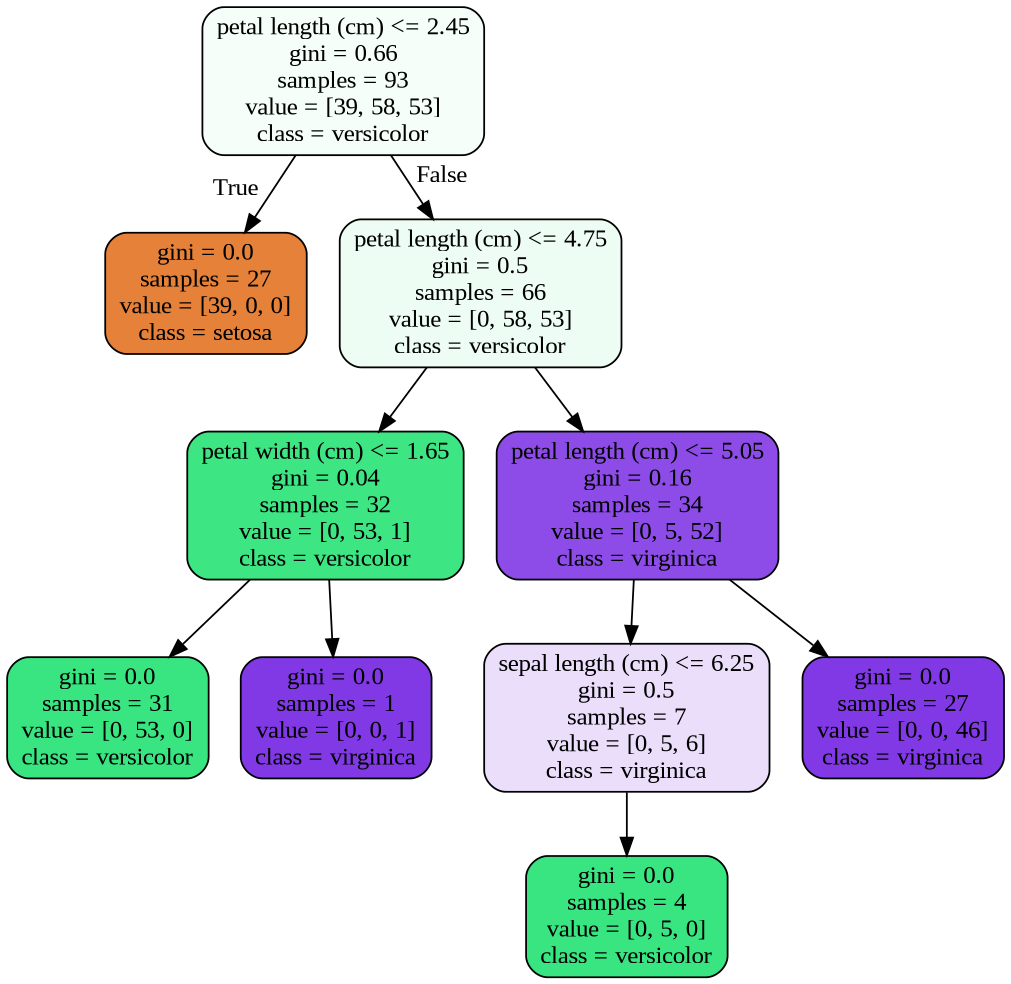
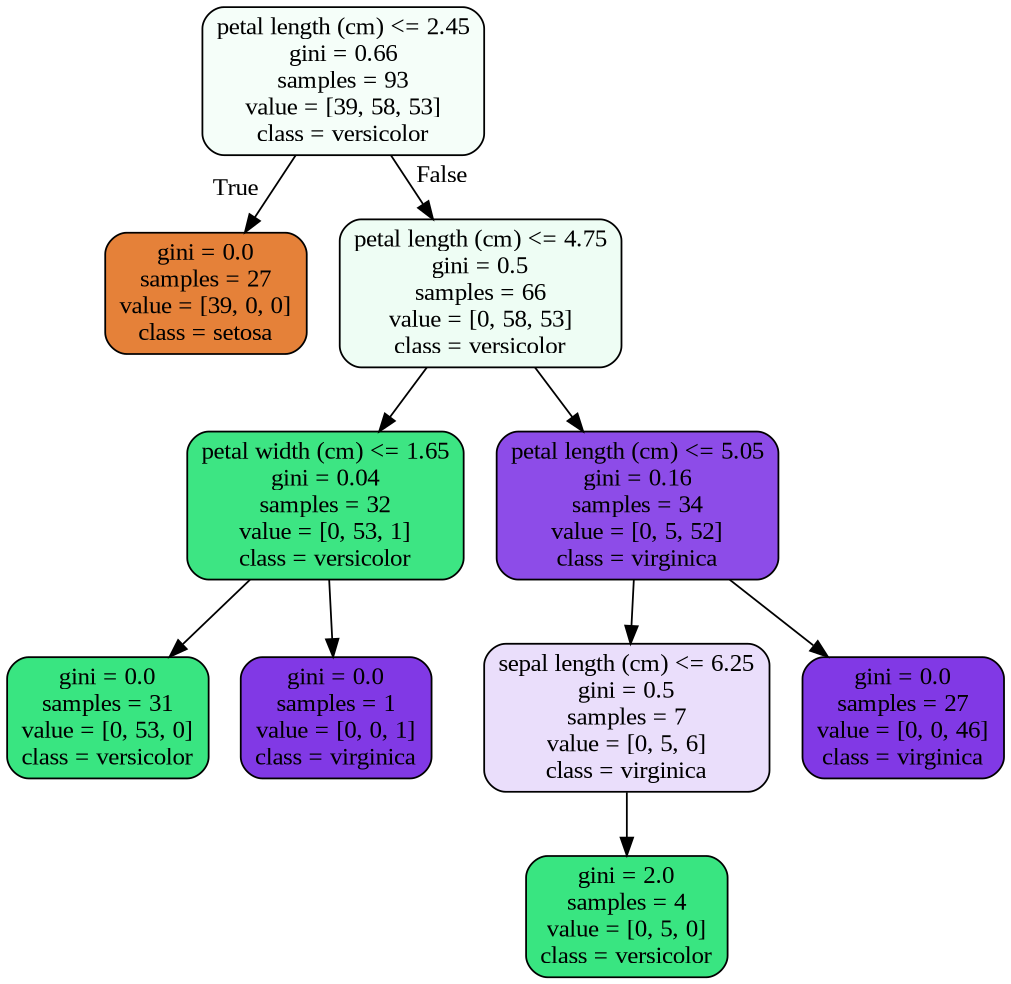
(627, 917) -> (627, 917)
